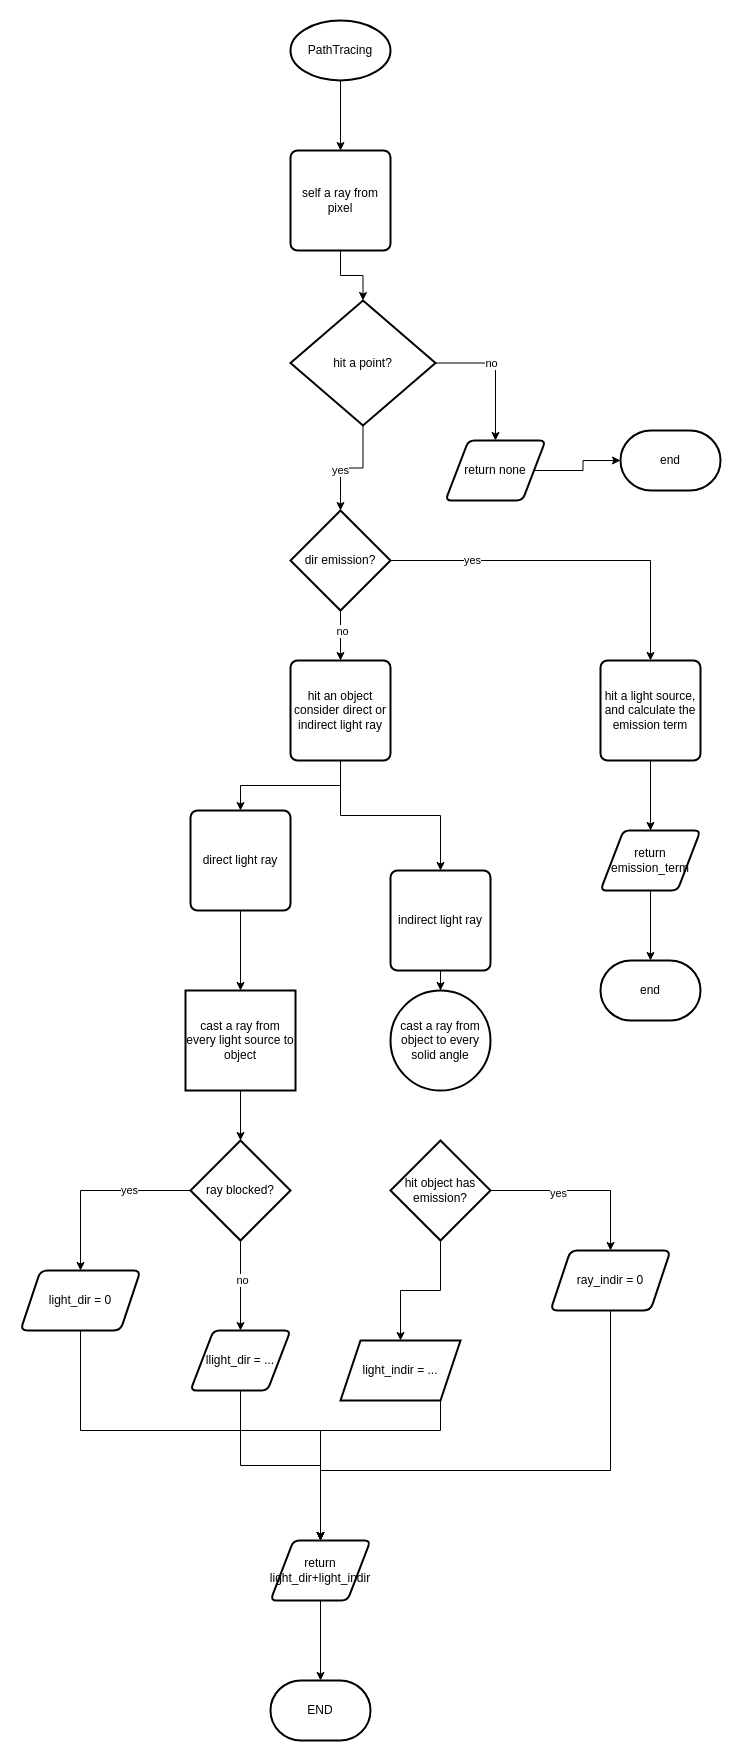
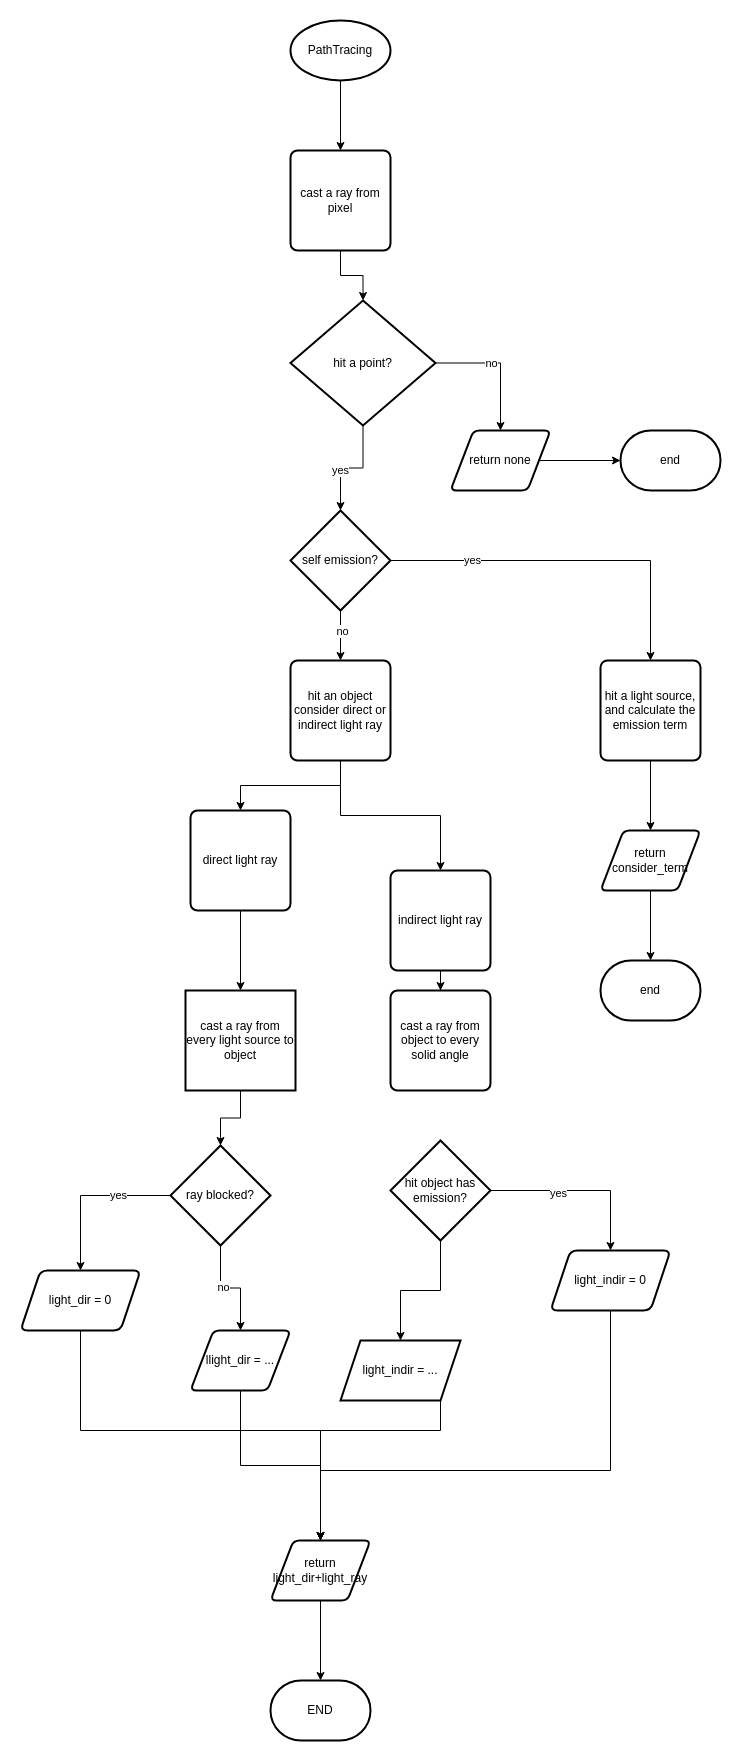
(341, 201) -> (341, 201)
(496, 471) -> (501, 461)
(341, 561) -> (341, 561)
(651, 861) -> (651, 861)
(441, 1041) -> (441, 1041)
(241, 1191) -> (221, 1196)
(611, 1281) -> (611, 1281)
(321, 1571) -> (321, 1571)
